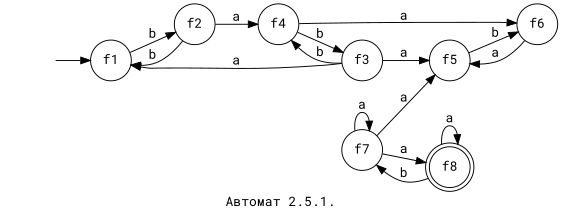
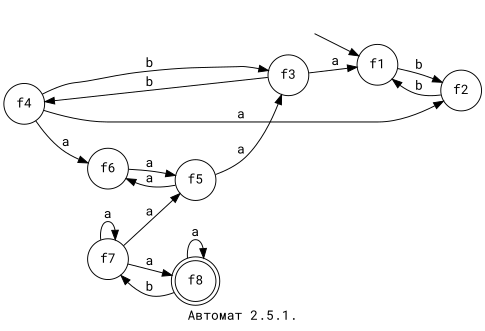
(232, 24) -> (240, 122)
(495, 33) -> (150, 179)
(401, 60) -> (255, 147)
